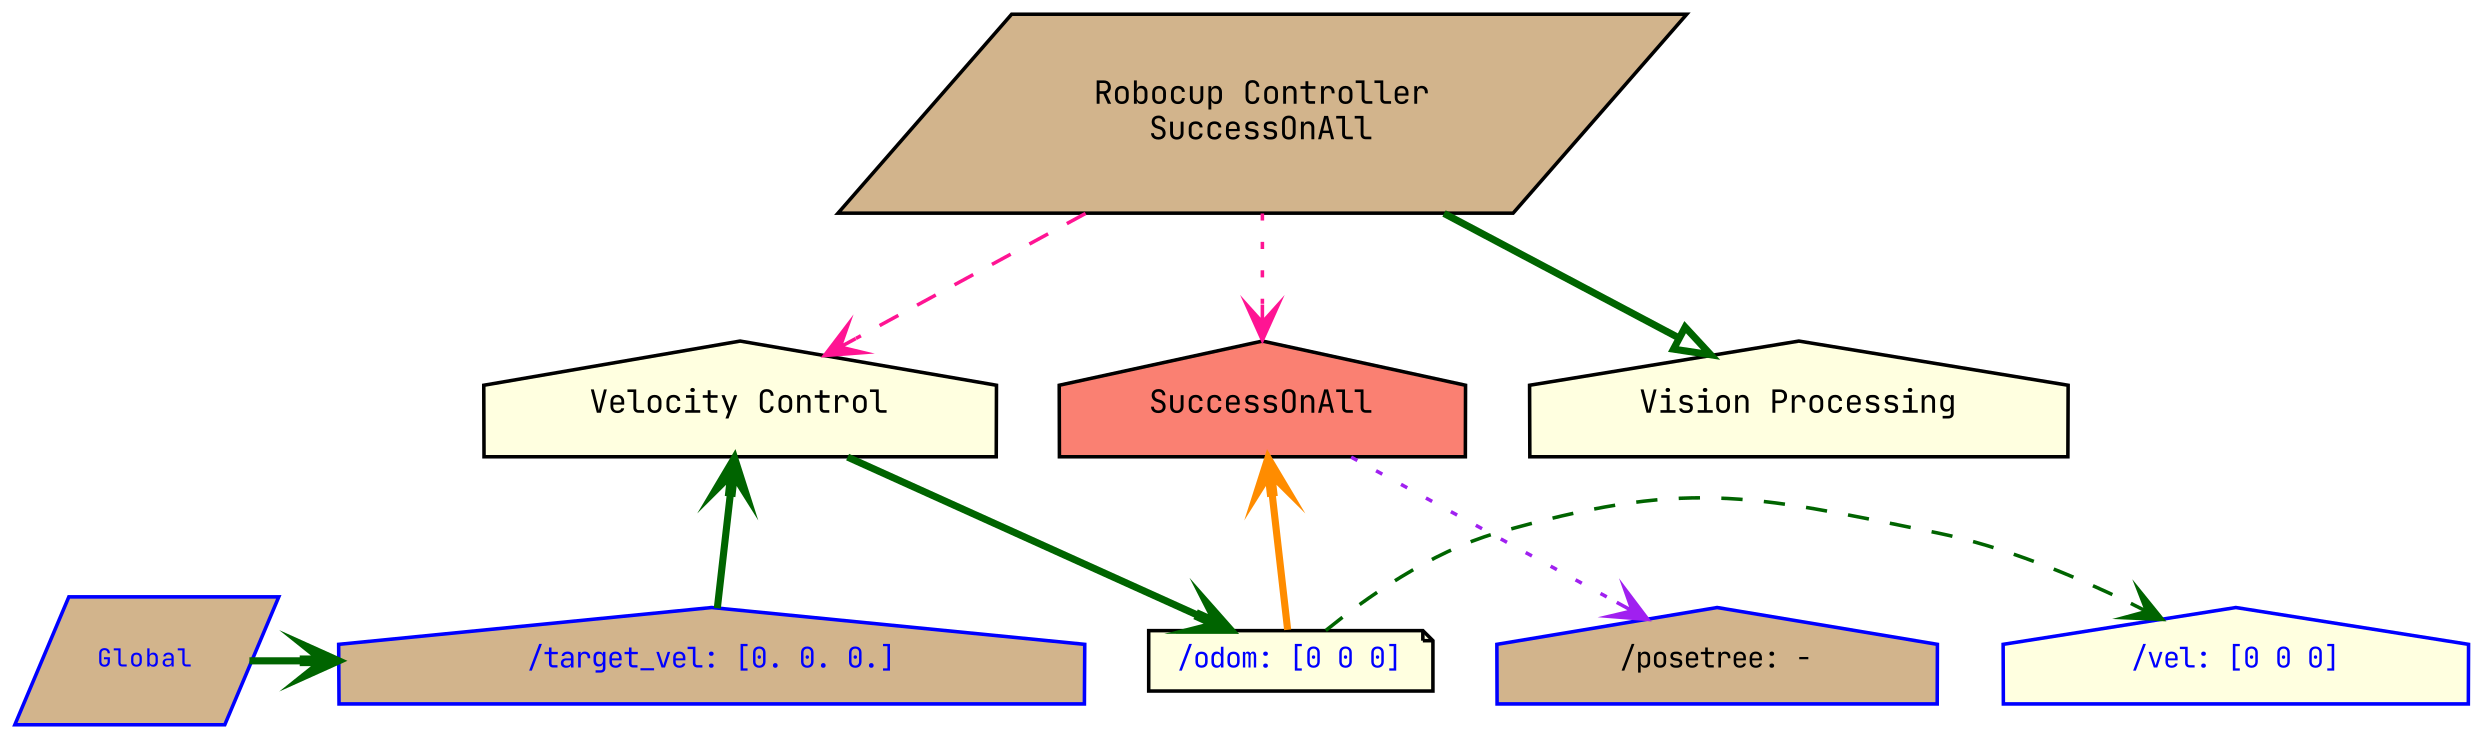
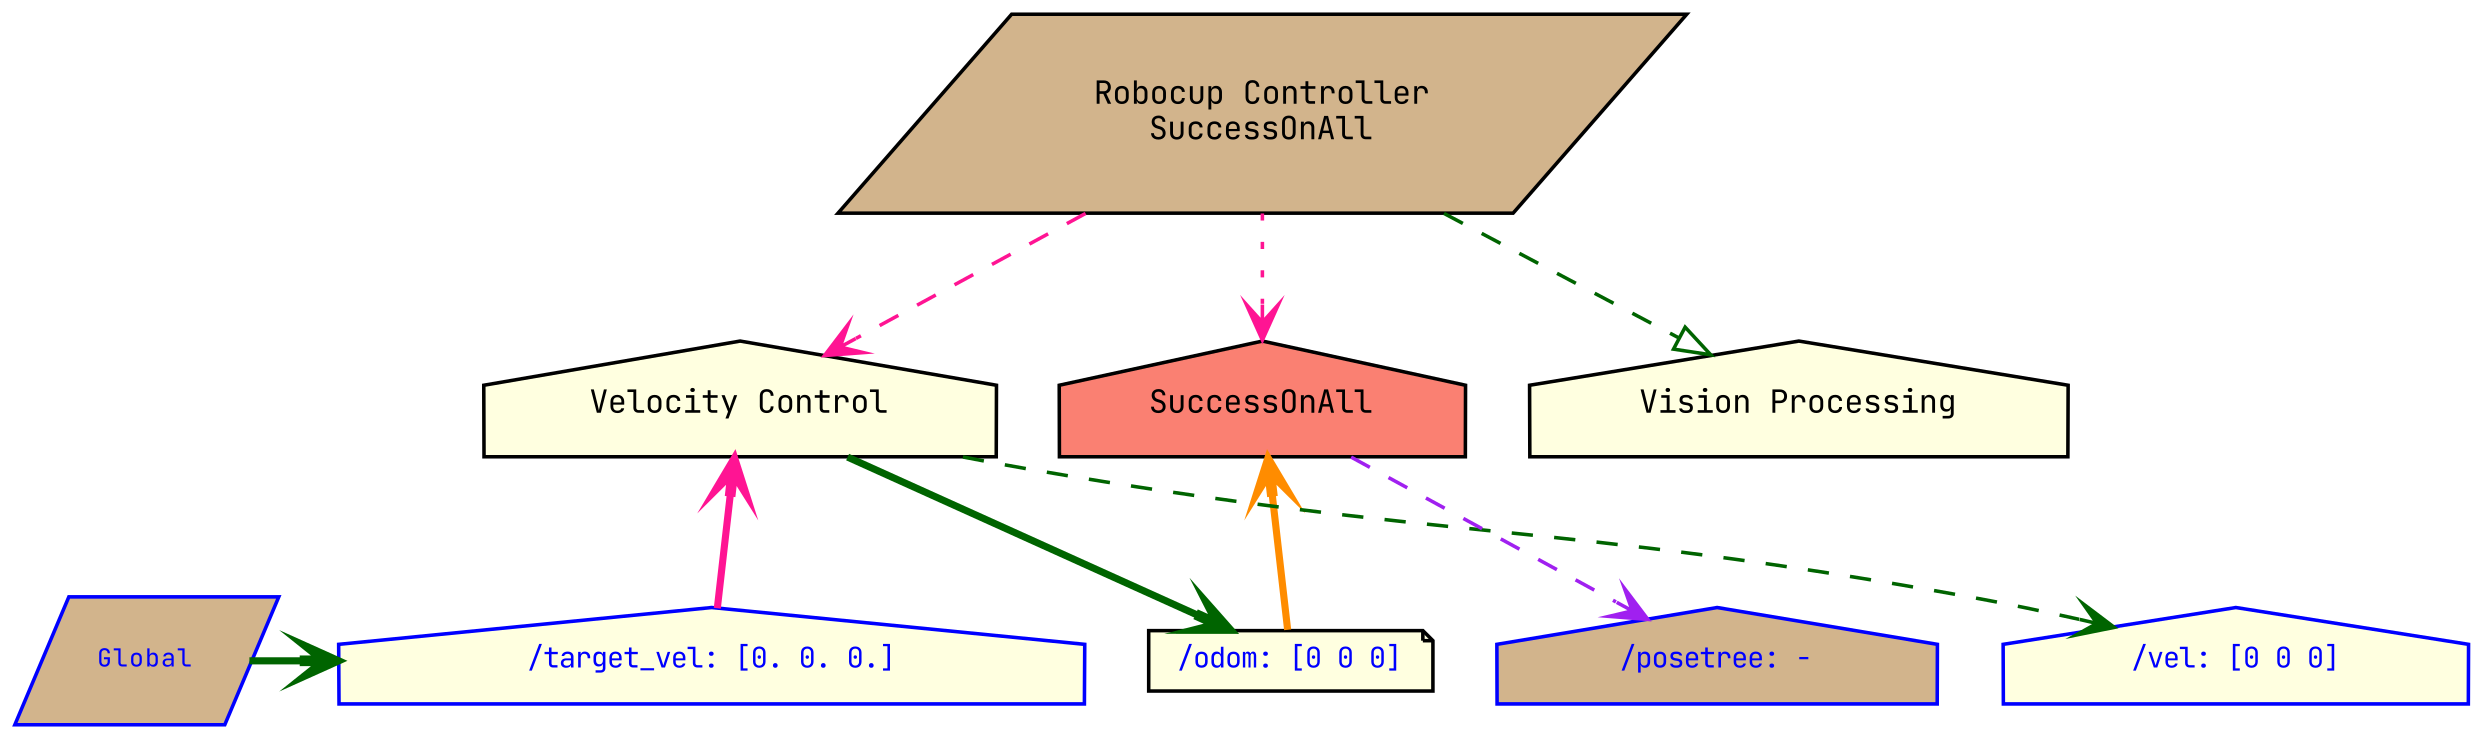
(1561, 276) -> (1561, 276)
(1720, 498) -> (1550, 537)
(1464, 519) -> (1431, 501)
(724, 551) -> (724, 551)
(712, 661) -> (712, 661)
(1717, 661) -> (1717, 661)
